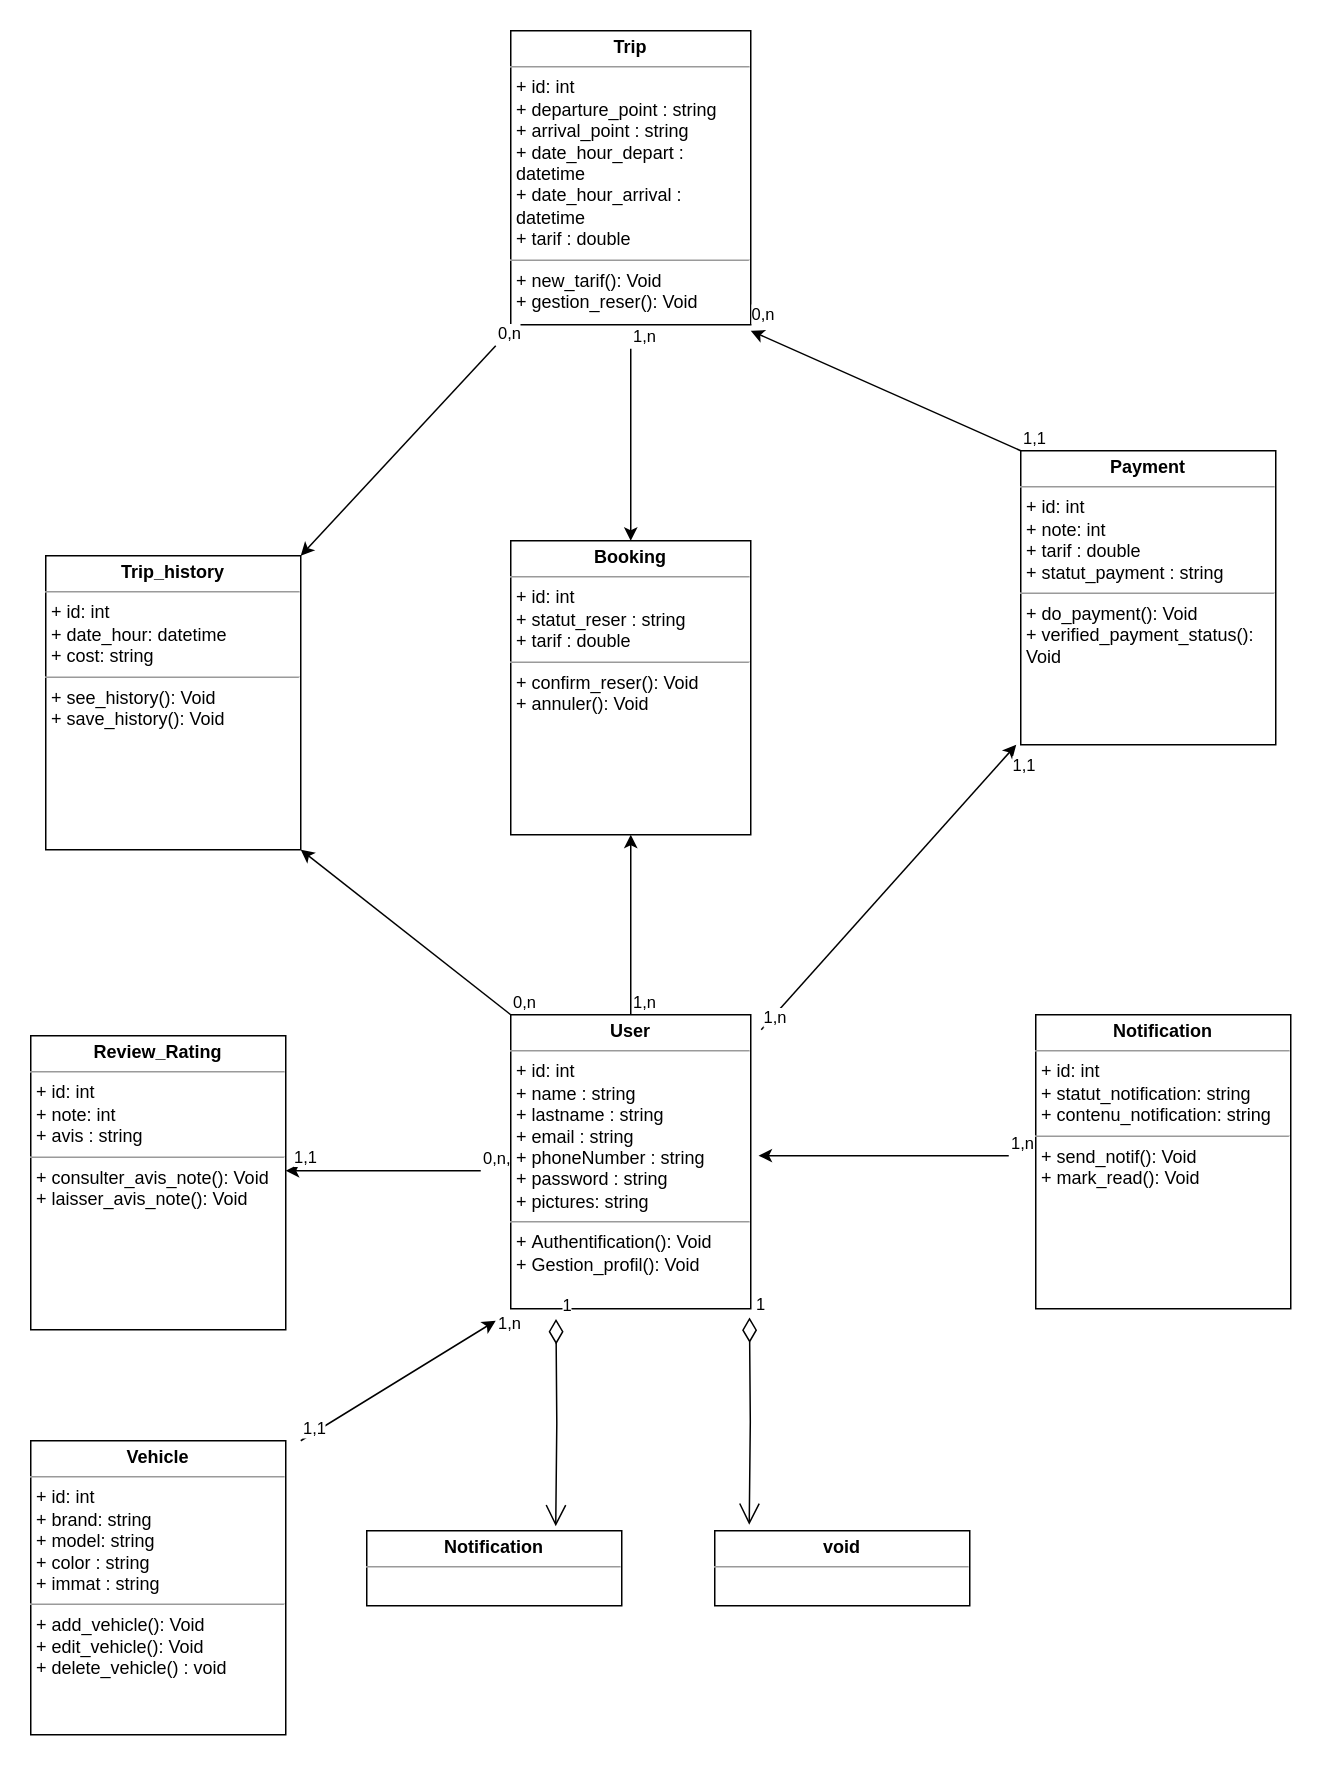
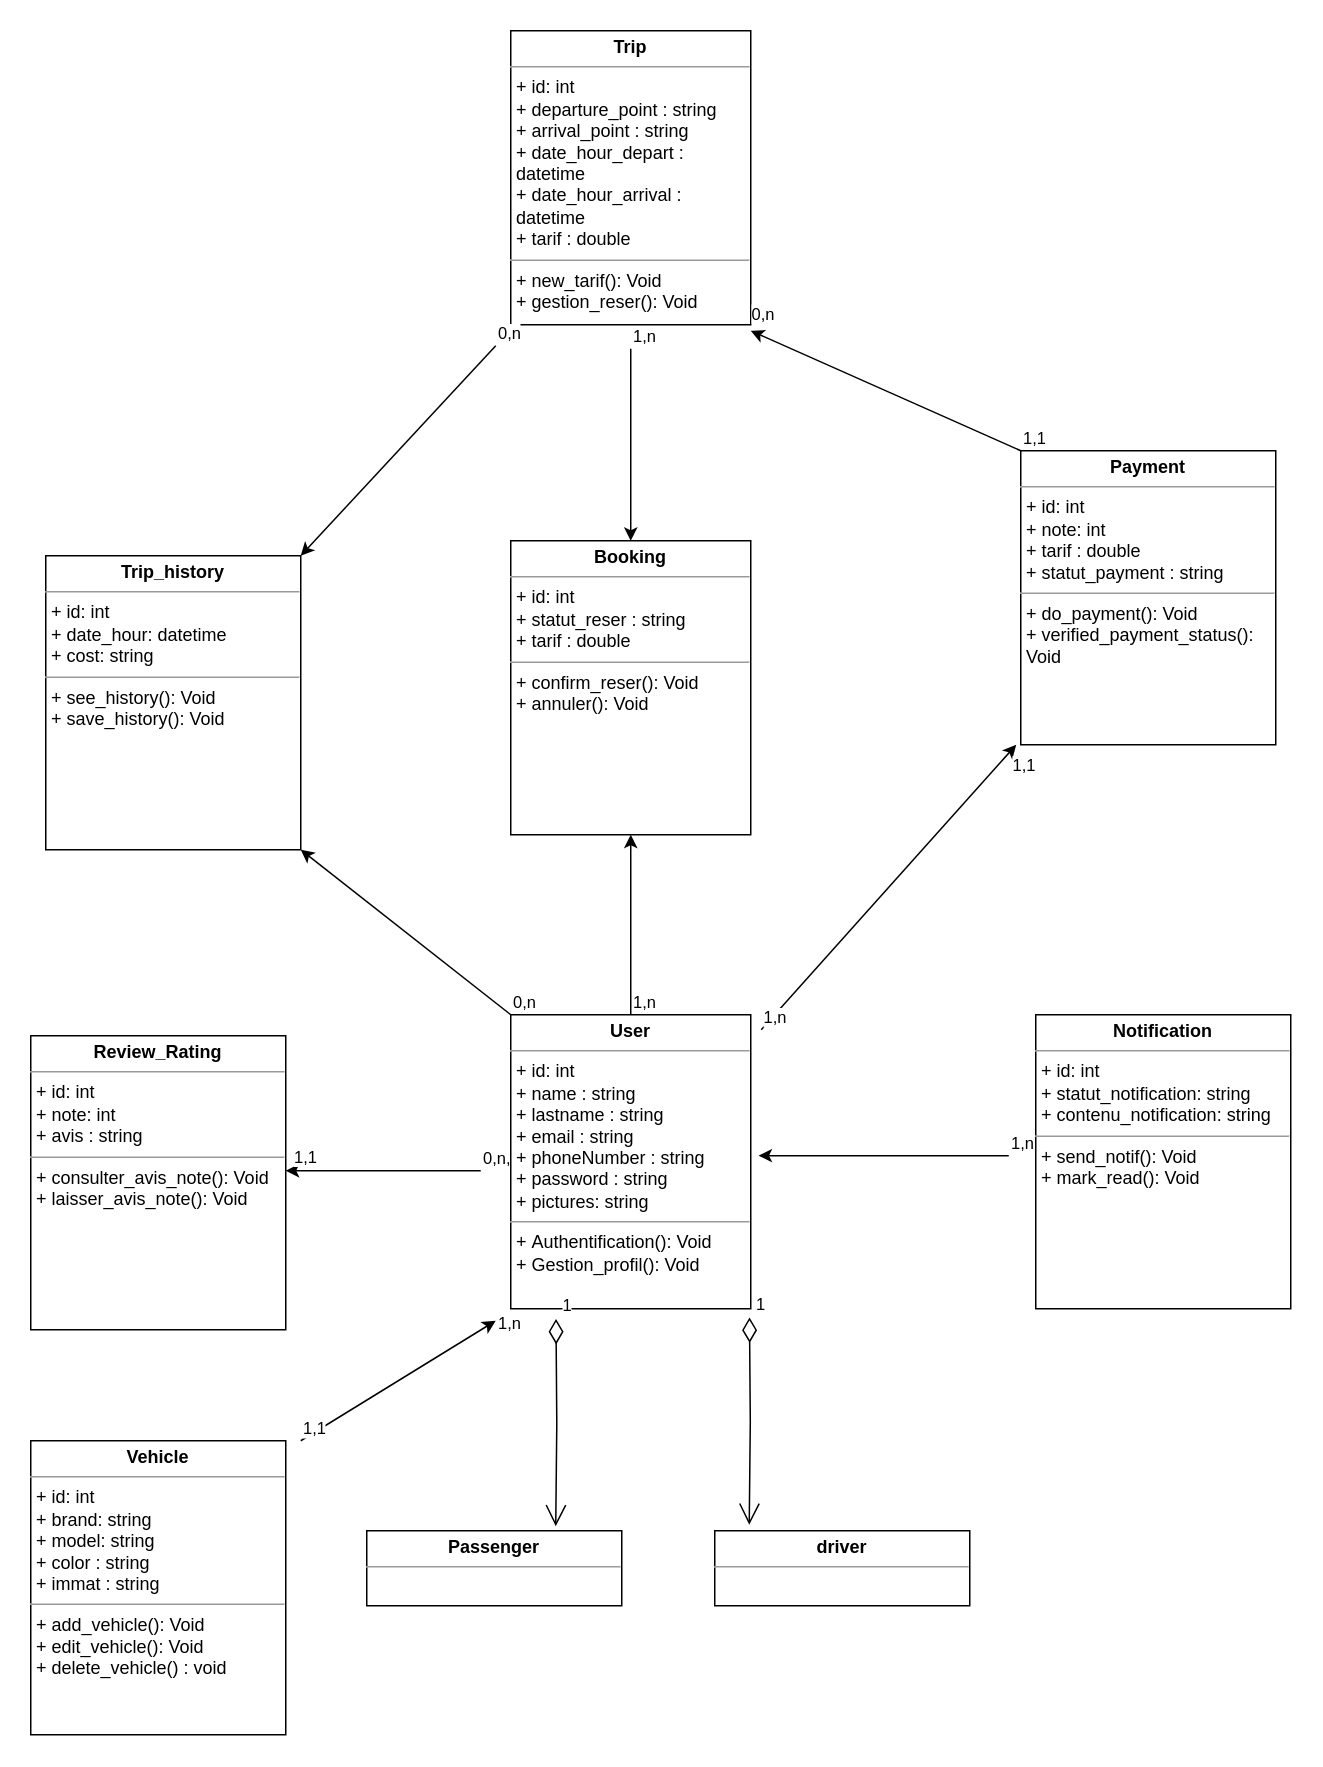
(420, 1542) -> (412, 1542)
(733, 1542) -> (743, 1542)
